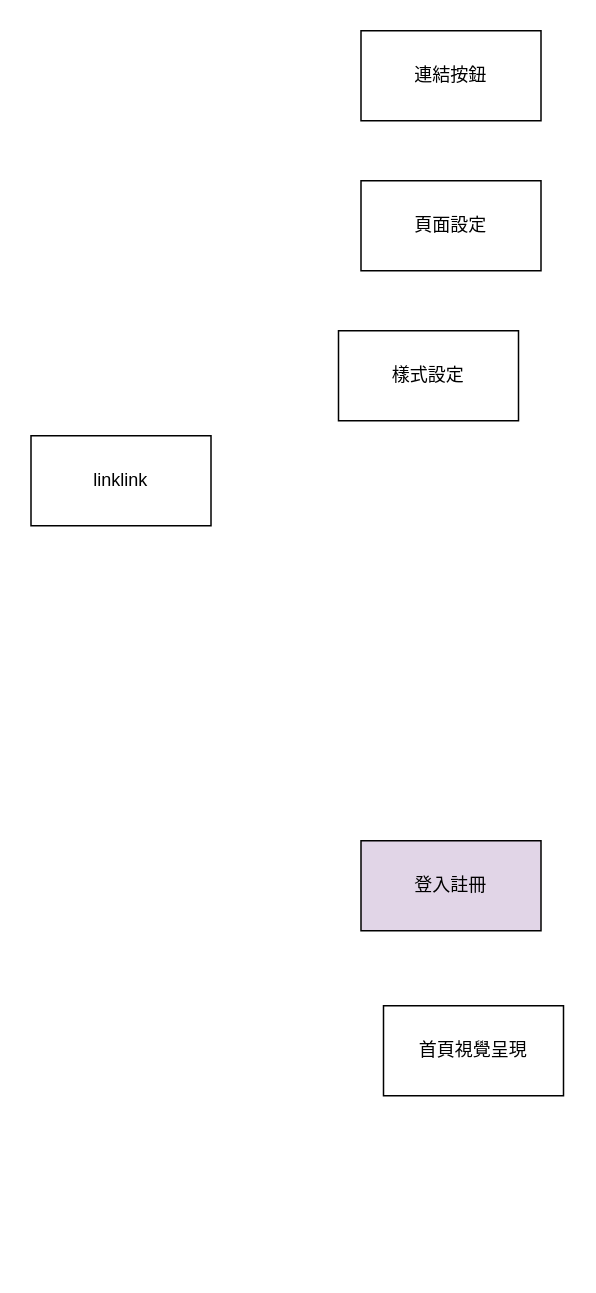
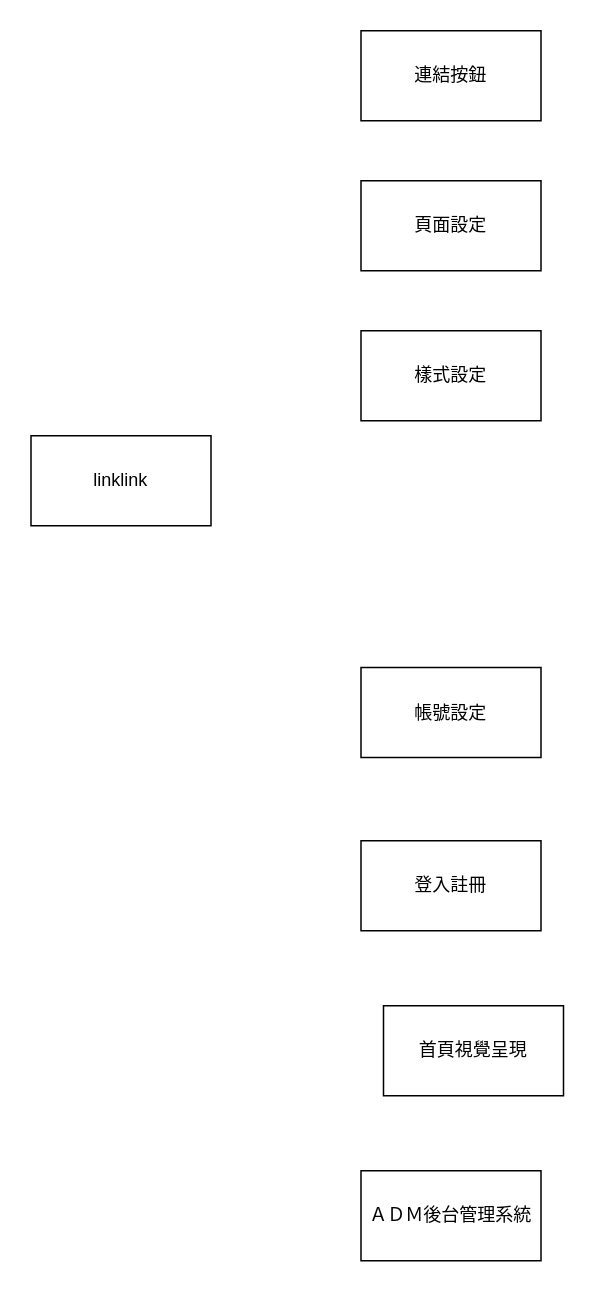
(428, 376) -> (451, 376)
none -> (451, 713)
(451, 886) -> (451, 886)
none -> (451, 1216)
